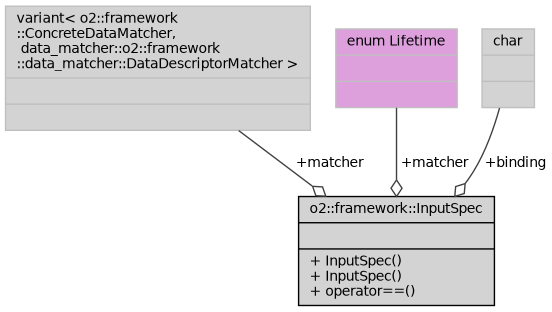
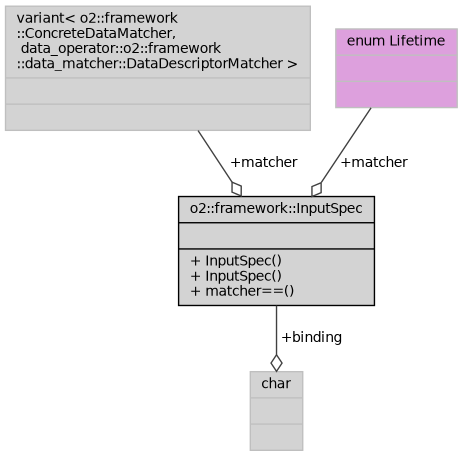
(119, 49) -> (119, 49)
(486, 147) -> (277, 330)
(363, 292) -> (242, 292)
